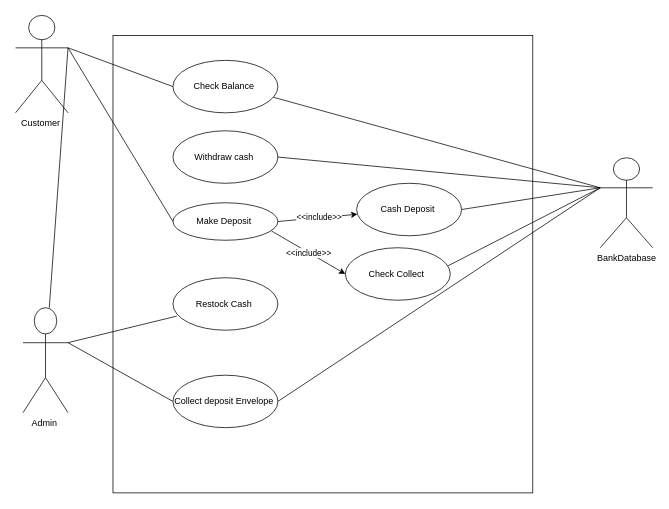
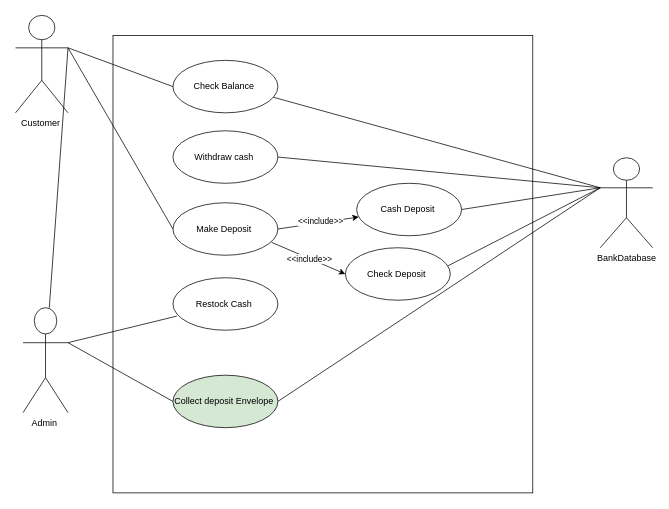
(225, 222) -> (225, 229)
(398, 274) -> (398, 274)
(225, 402) -> (225, 402)
